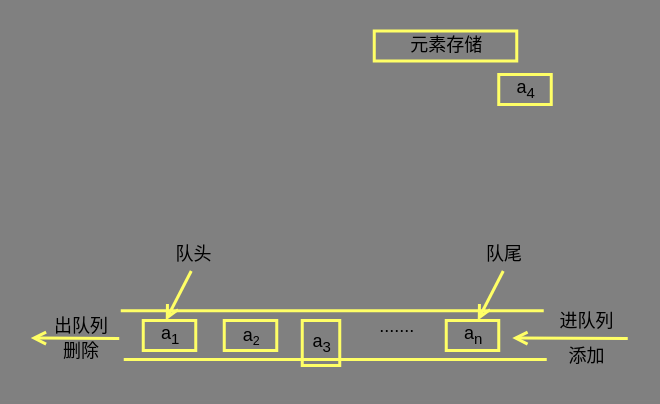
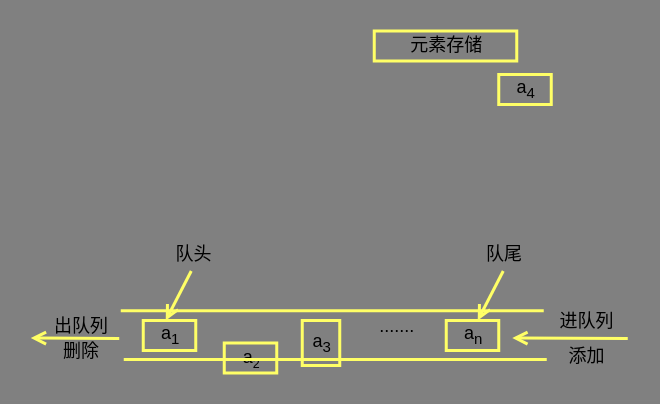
(251, 335) -> (251, 358)
